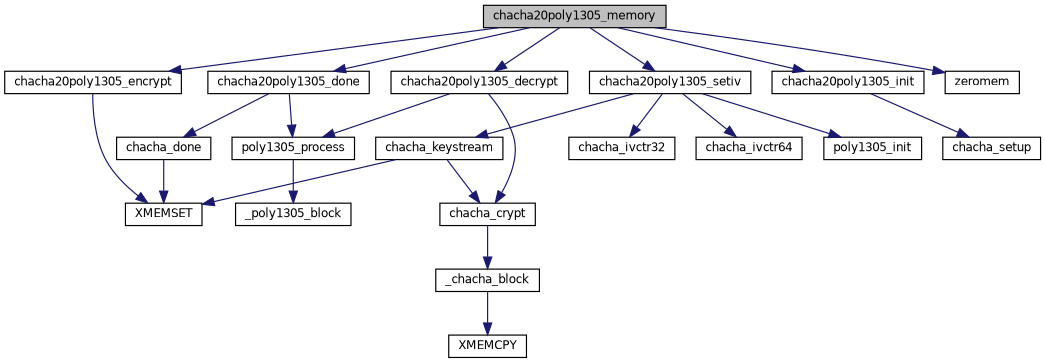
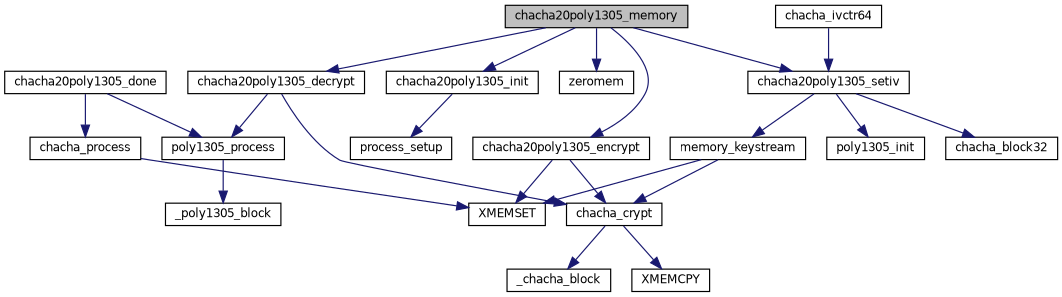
(437, 48) -> none
(705, 111) -> (829, 44)
(164, 148) -> (85, 148)
(439, 148) -> (738, 148)
(622, 148) -> (1002, 148)
(992, 148) -> (401, 148)
none -> (584, 177)
(488, 307) -> (639, 243)
